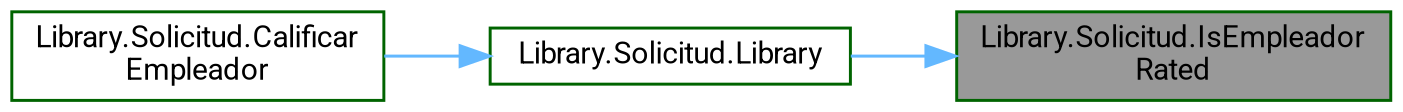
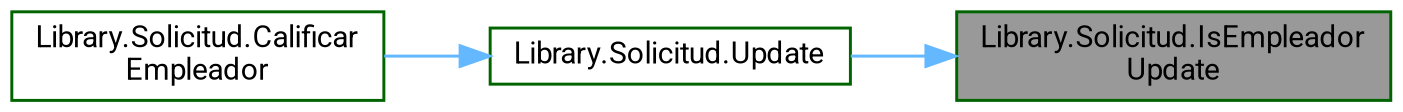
(670, 56) -> (670, 56)
(1174, 56) -> (1174, 56)
